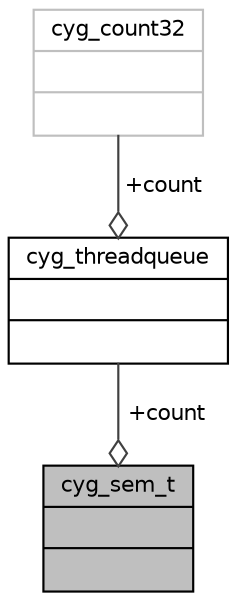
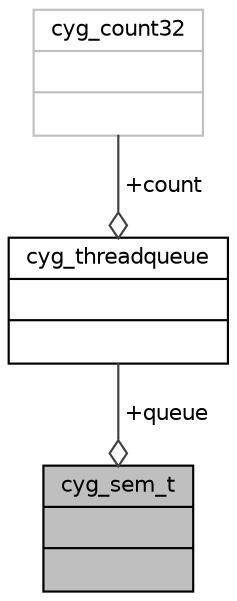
(164, 415) -> (164, 415)
